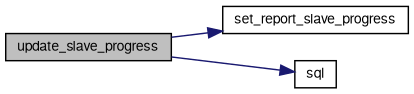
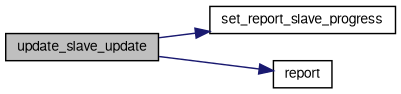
(89, 47) -> (82, 47)
(316, 74) -> (303, 74)
